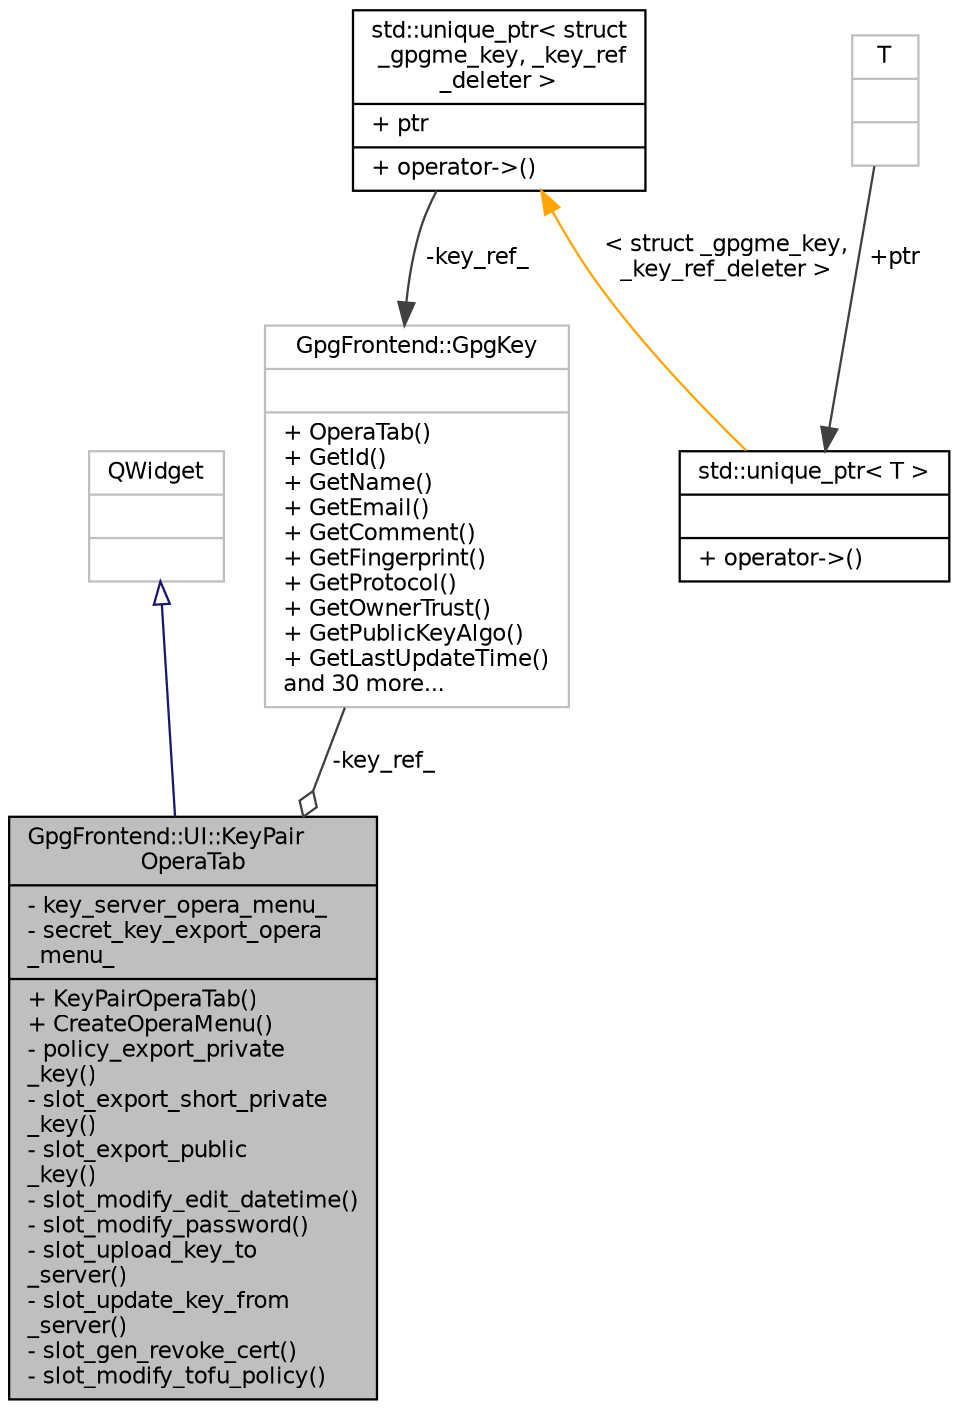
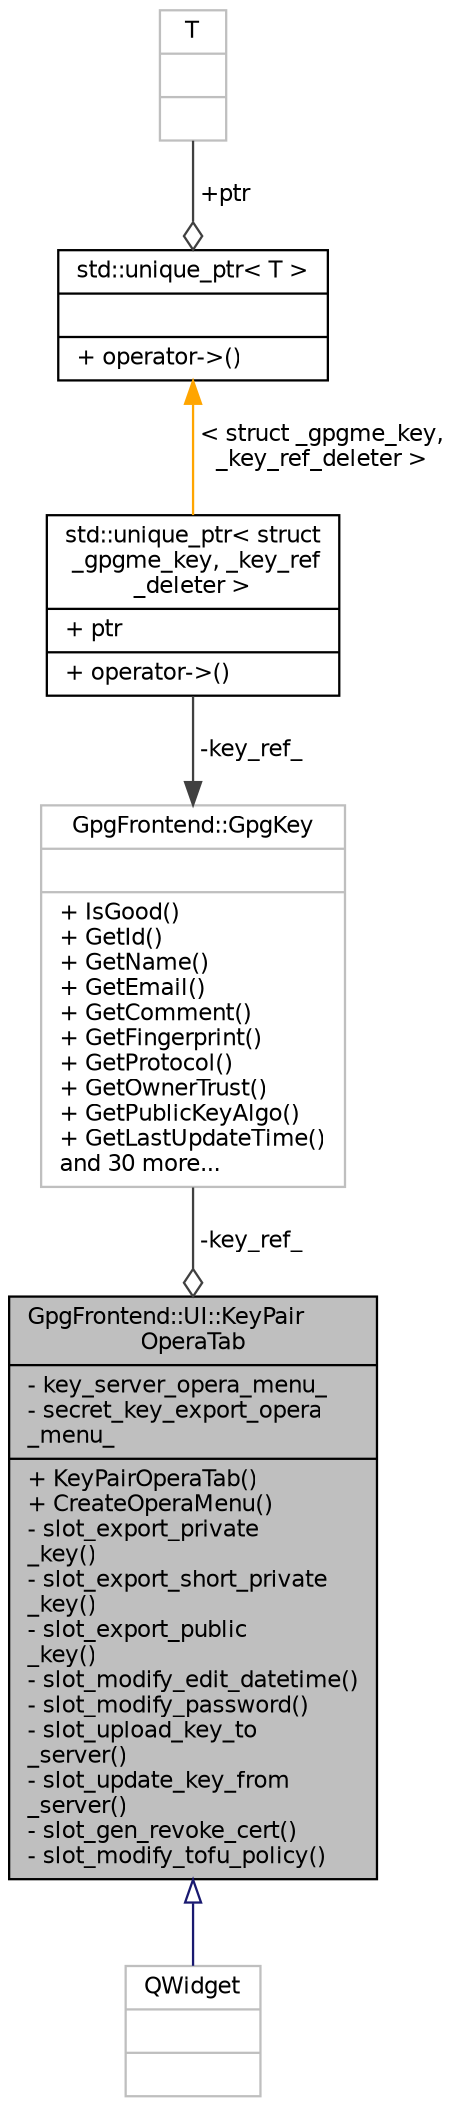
(852, 297) -> (193, 181)
(640, 338) -> (193, 460)
(358, 433) -> (120, 913)
(168, 711) -> (193, 1935)
(157, 1050) -> (144, 1530)
